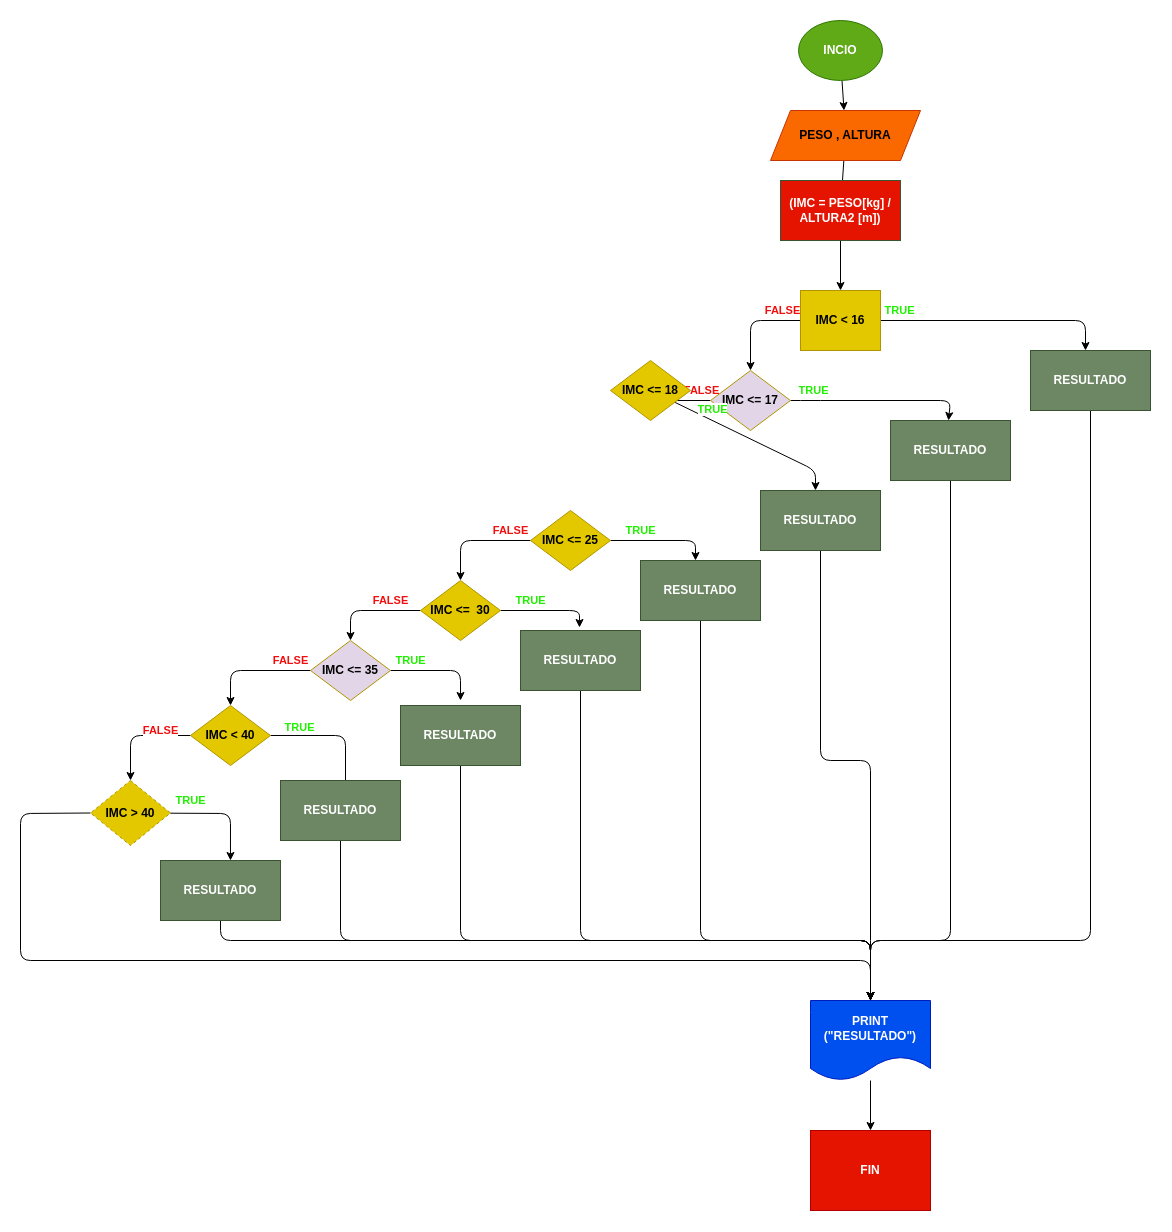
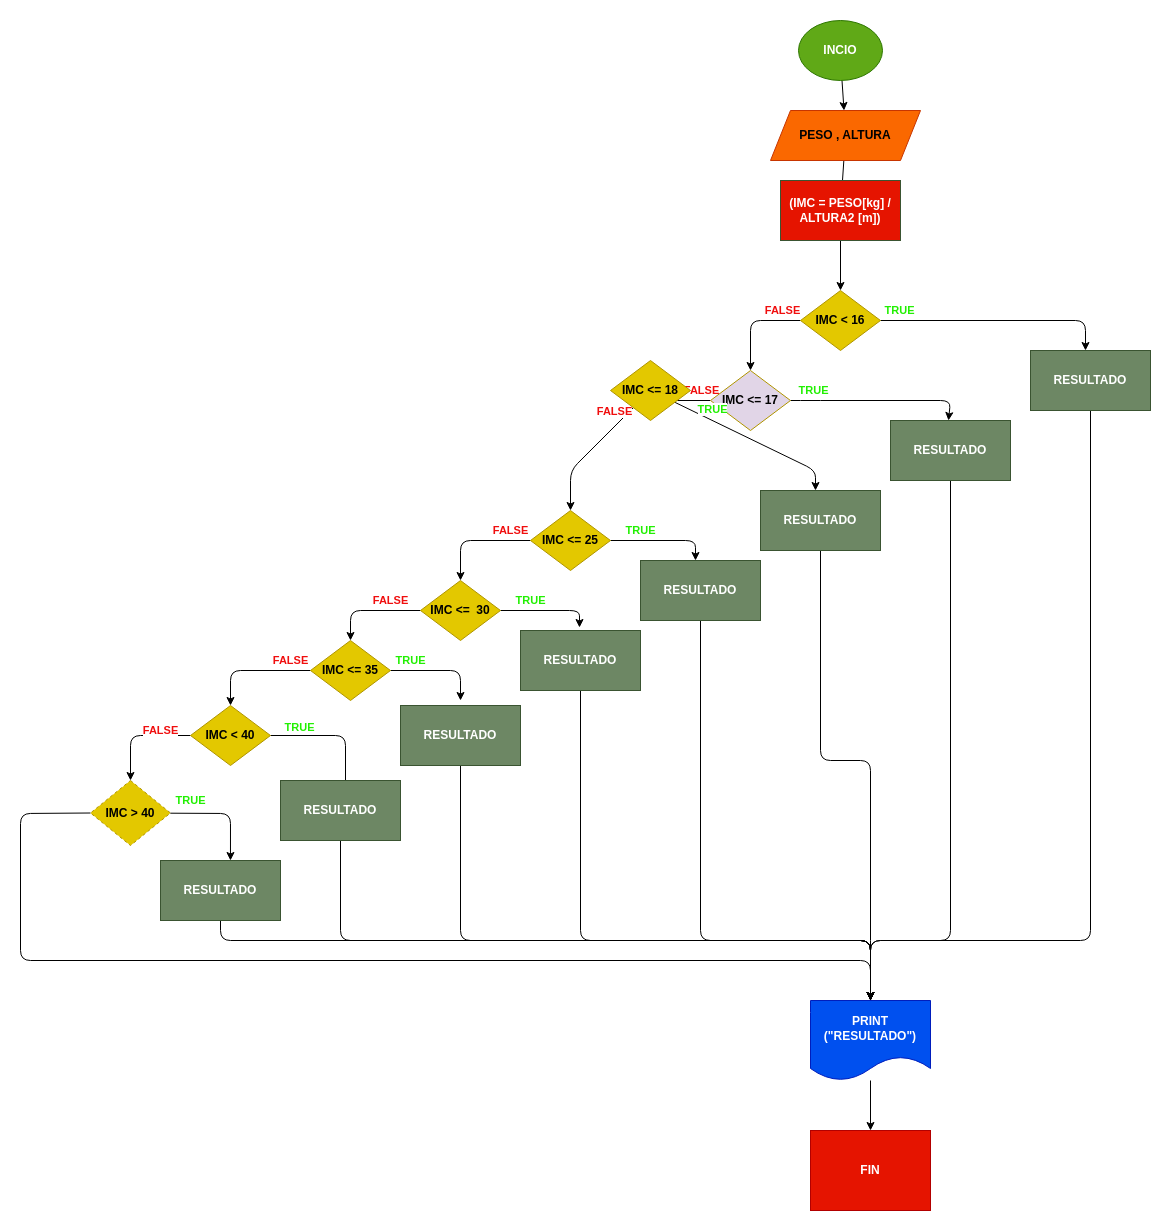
(841, 321) -> (841, 321)
none -> (594, 447)
(351, 671) -> (351, 671)
